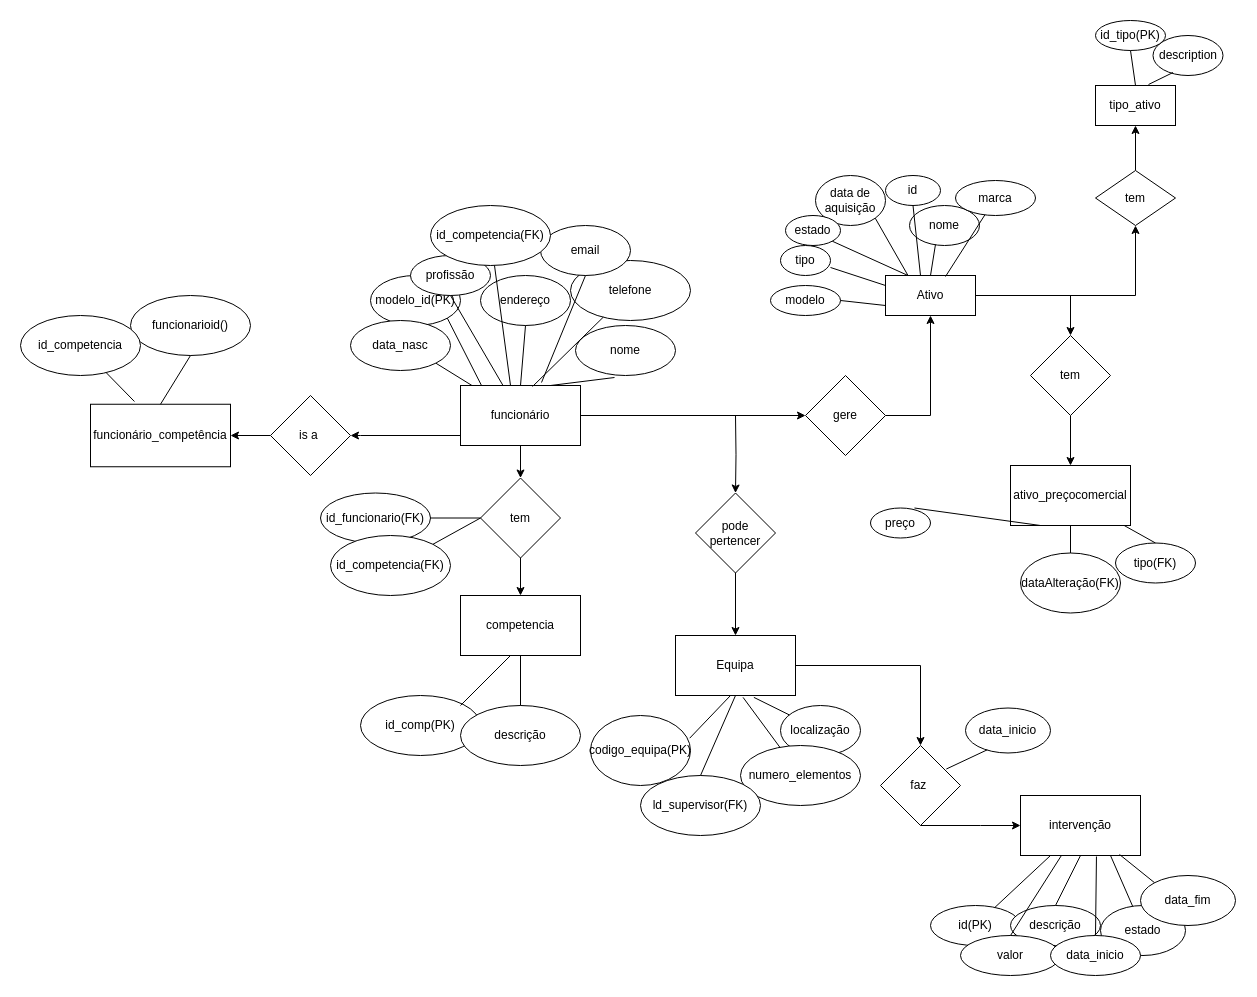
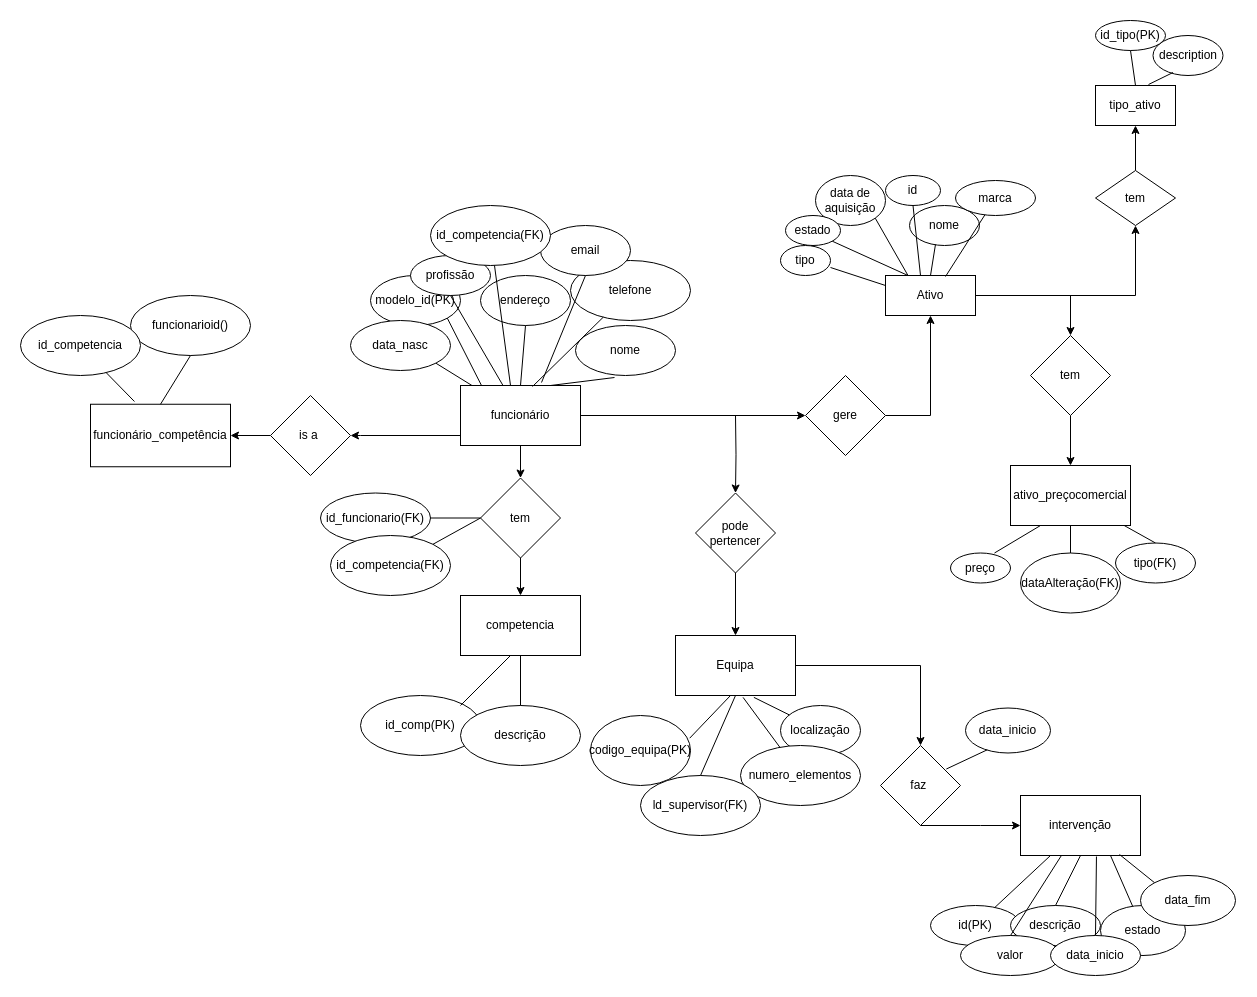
(806, 301) -> none
(864, 303) -> none
(901, 523) -> (981, 568)
